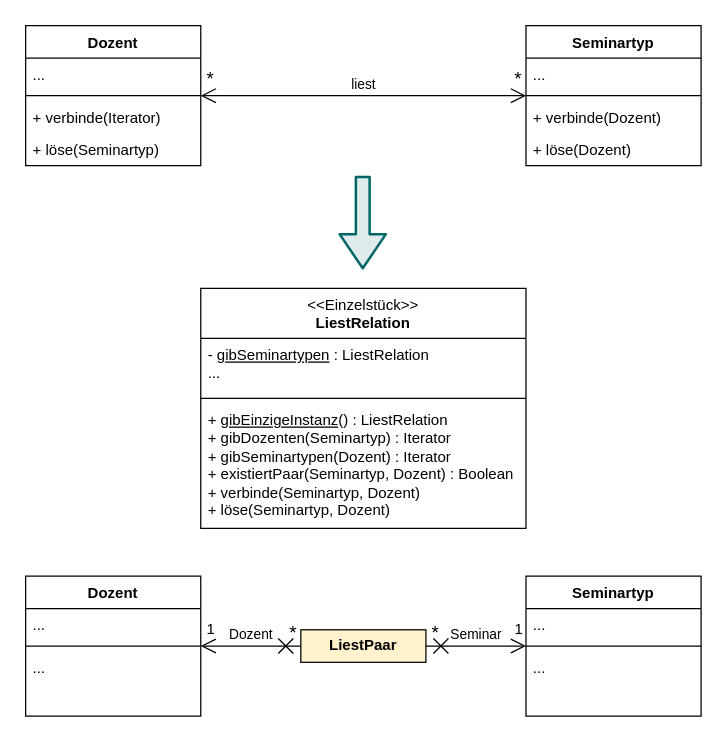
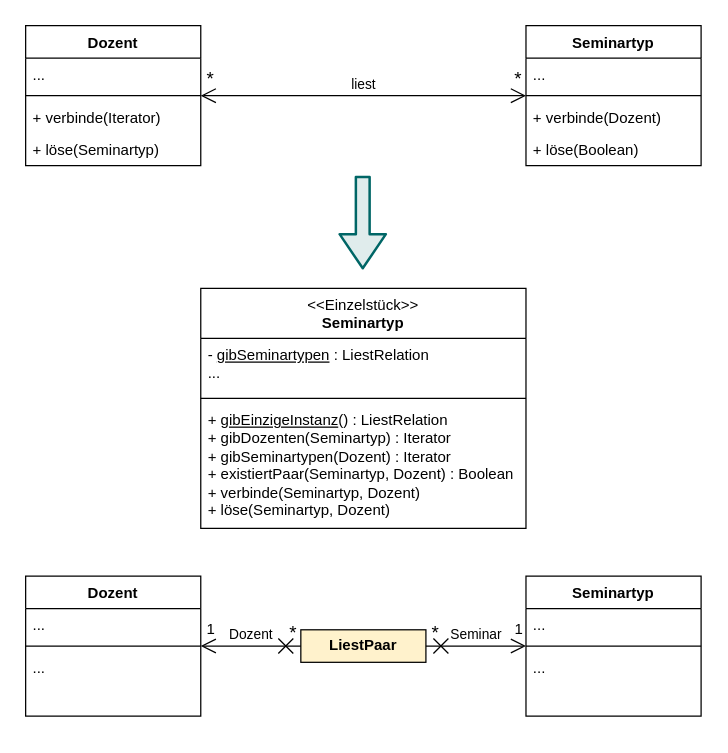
(588, 151) -> (590, 151)
(363, 315) -> (363, 315)
